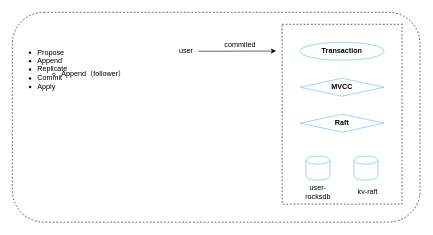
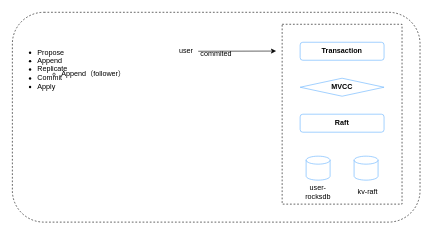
(240, 45) -> (216, 54)
(342, 51) -> (342, 51)
(342, 123) -> (342, 123)
